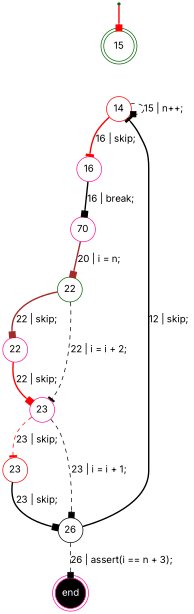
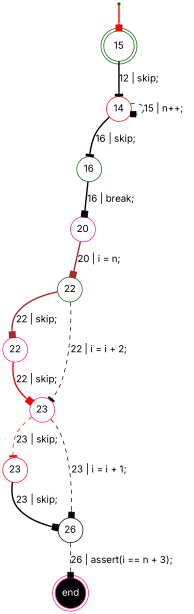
(96, 133) -> (96, 133)
(89, 169) -> (89, 169)
(83, 229) -> (83, 229)
(149, 340) -> (119, 77)
